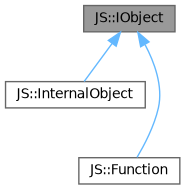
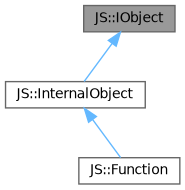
(159, 102) -> (107, 138)
